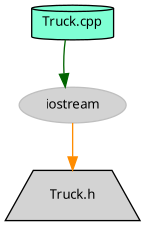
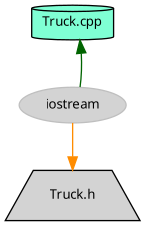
(64, 57) -> (81, 70)
